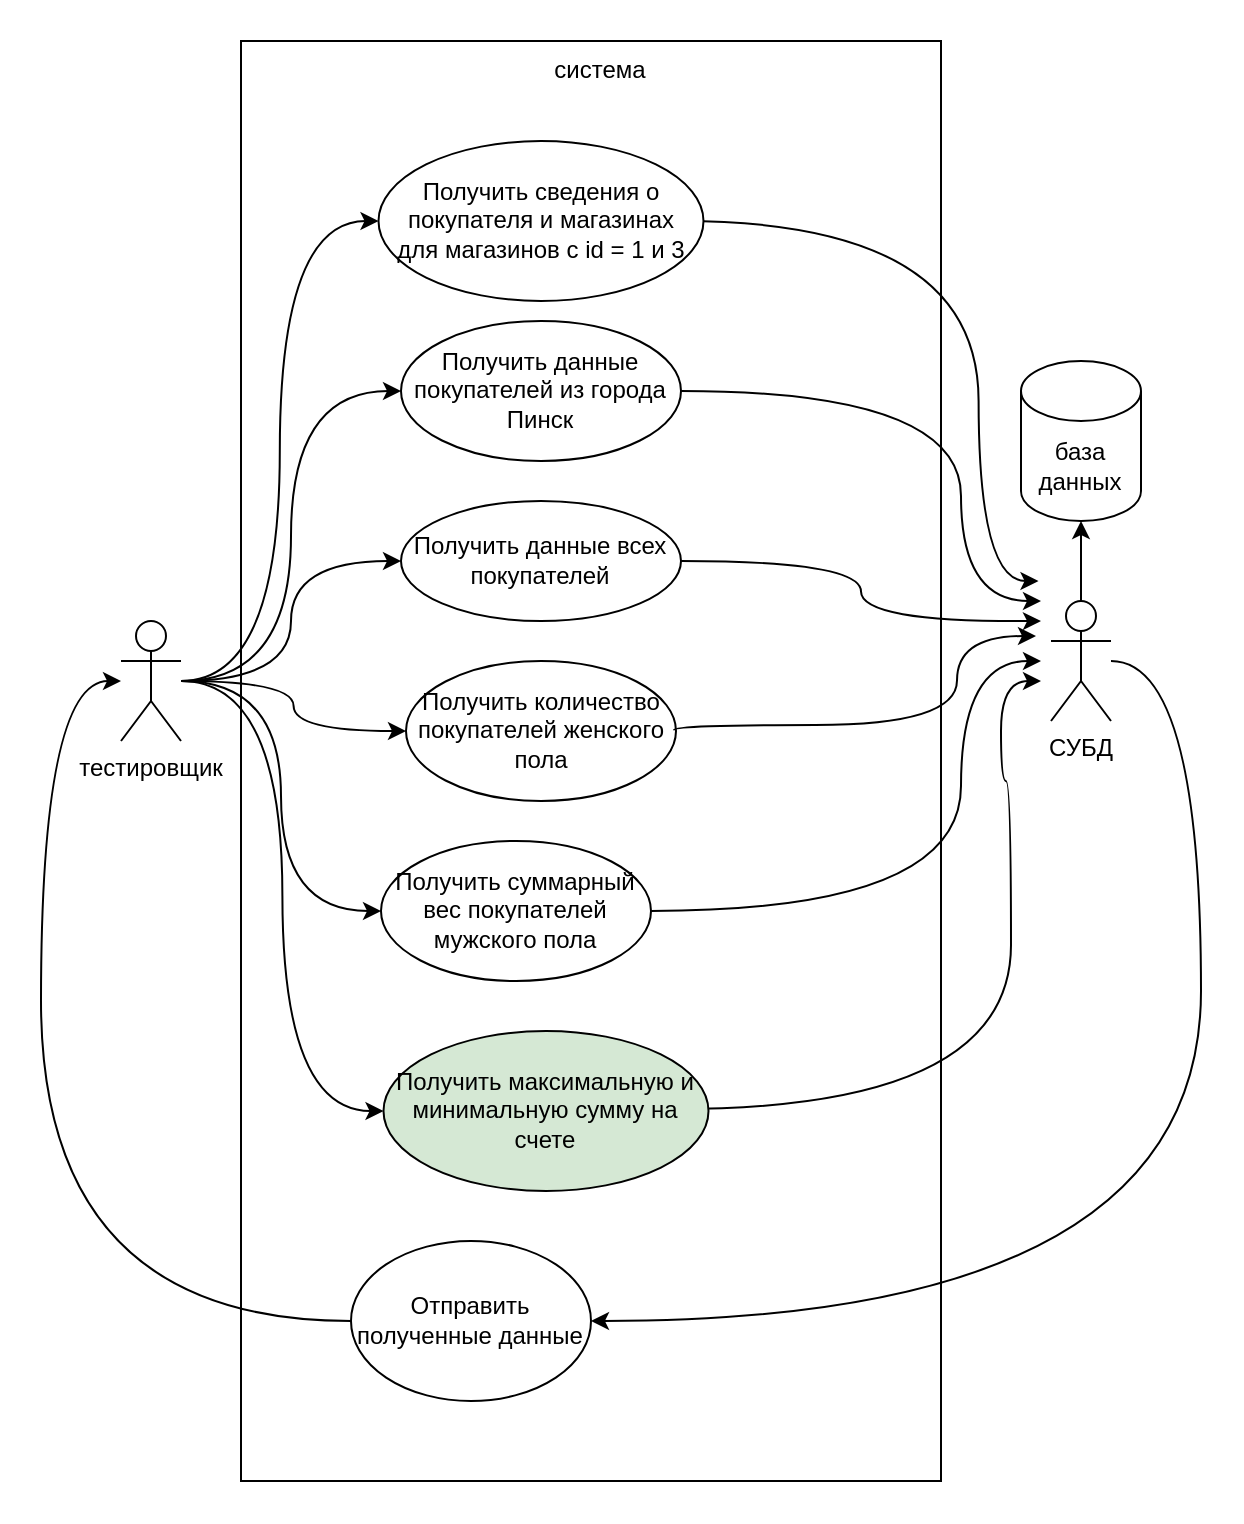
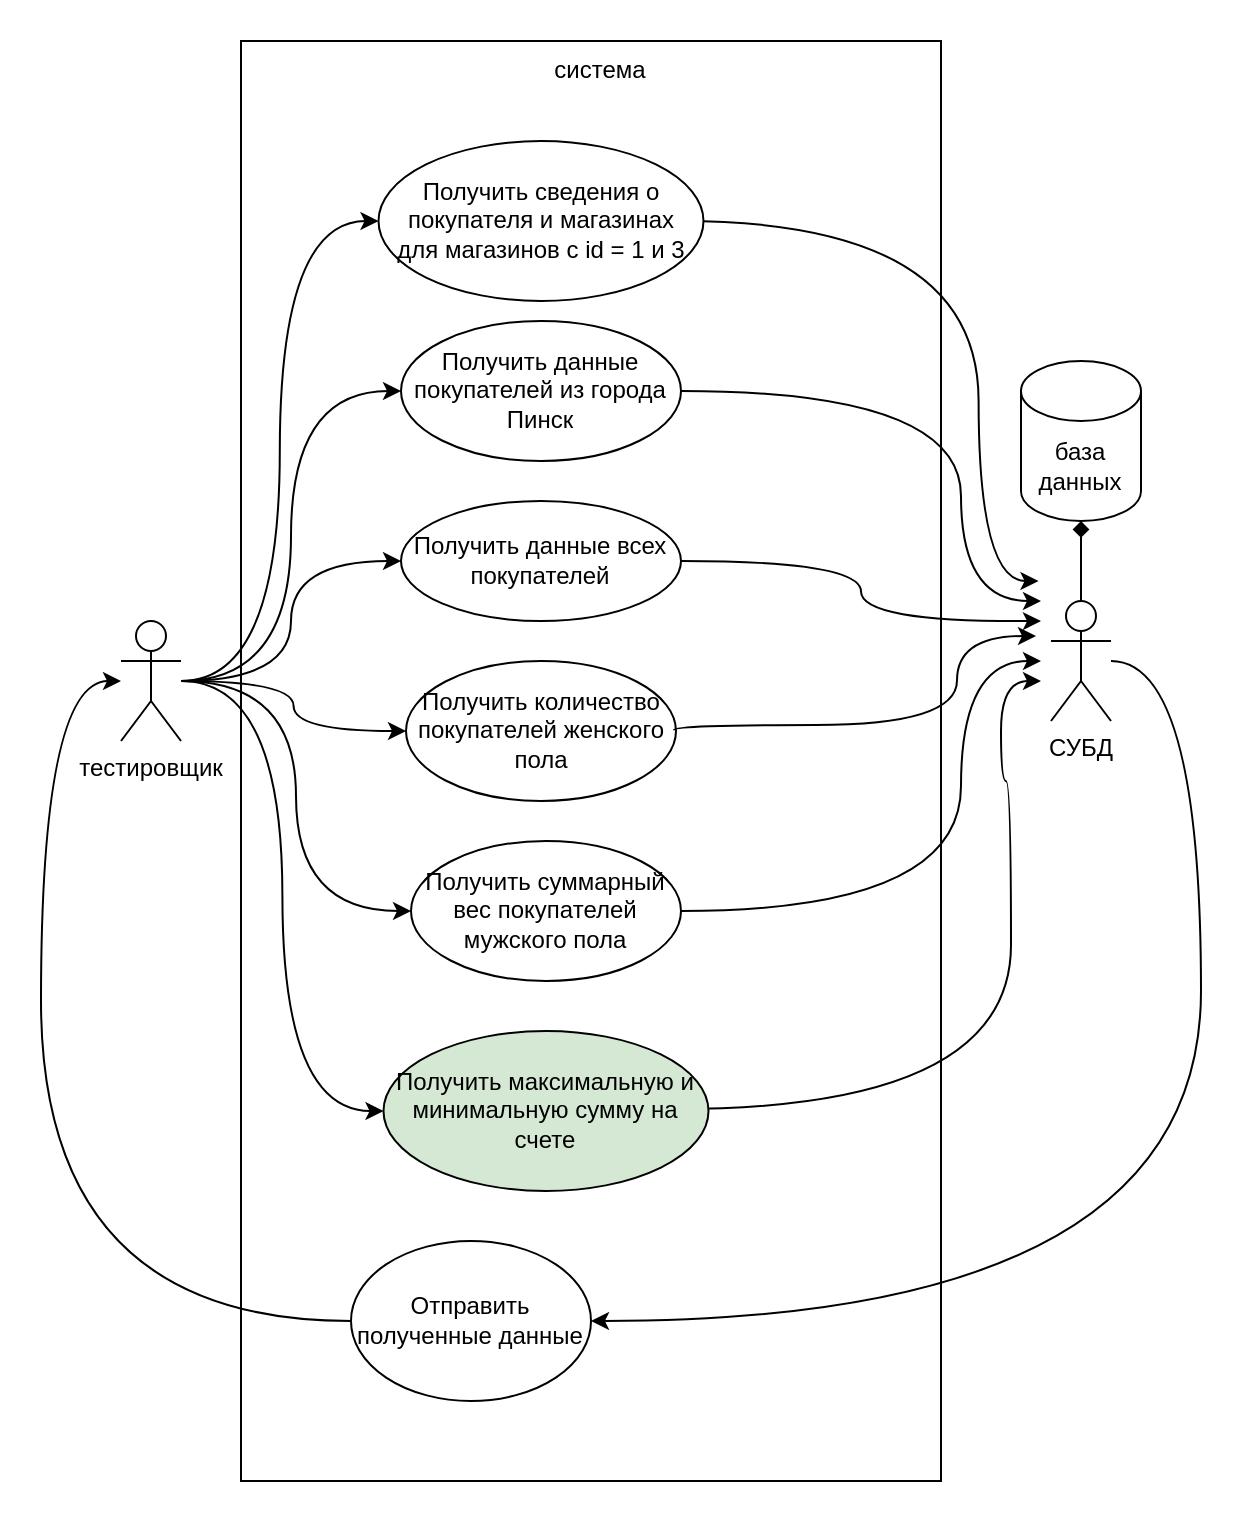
(1081, 536) -> (1081, 537)
(516, 911) -> (546, 911)
